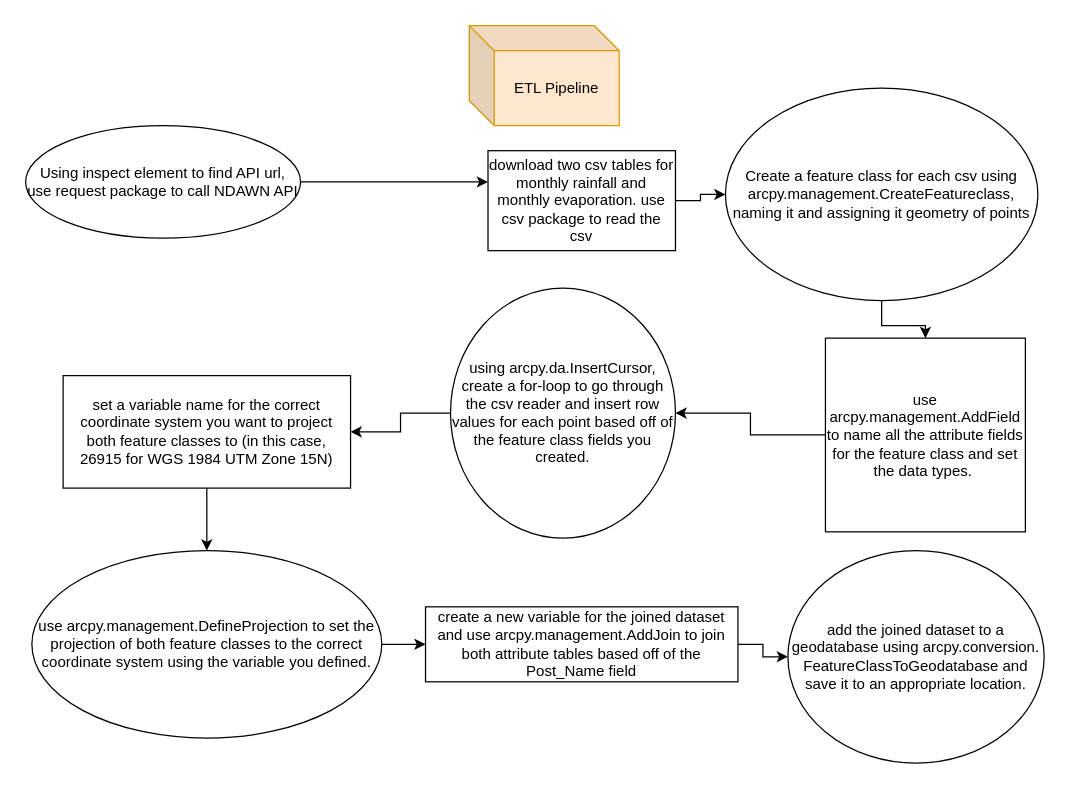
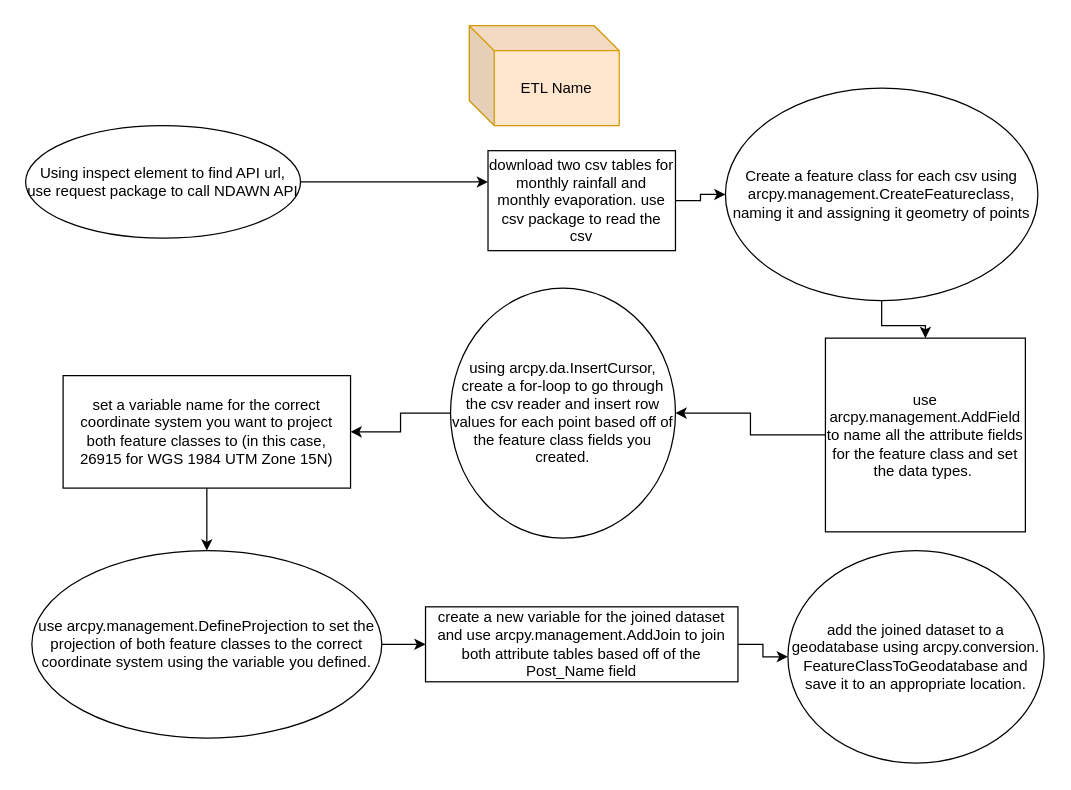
(557, 88) -> (557, 88)
